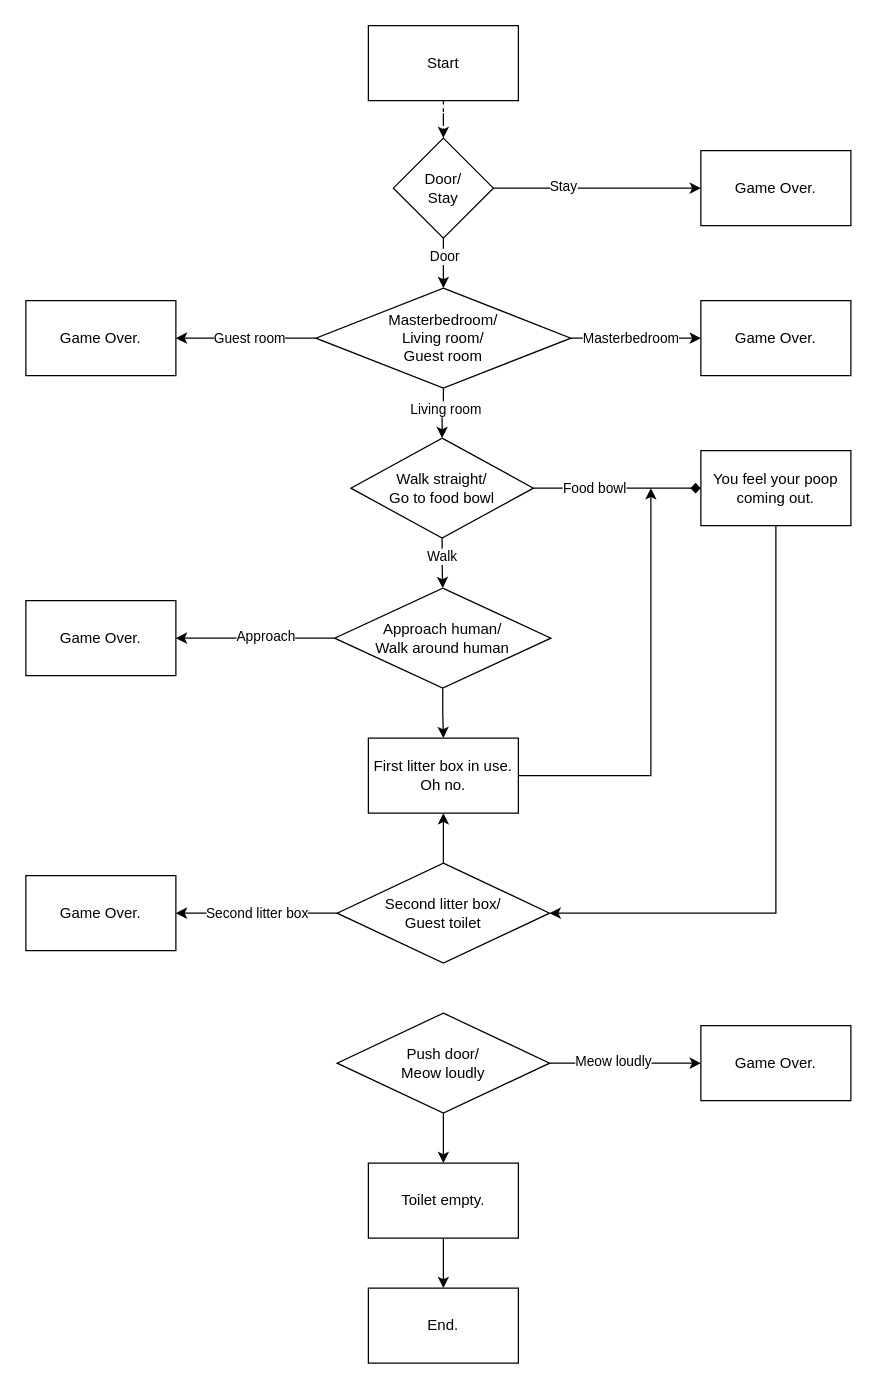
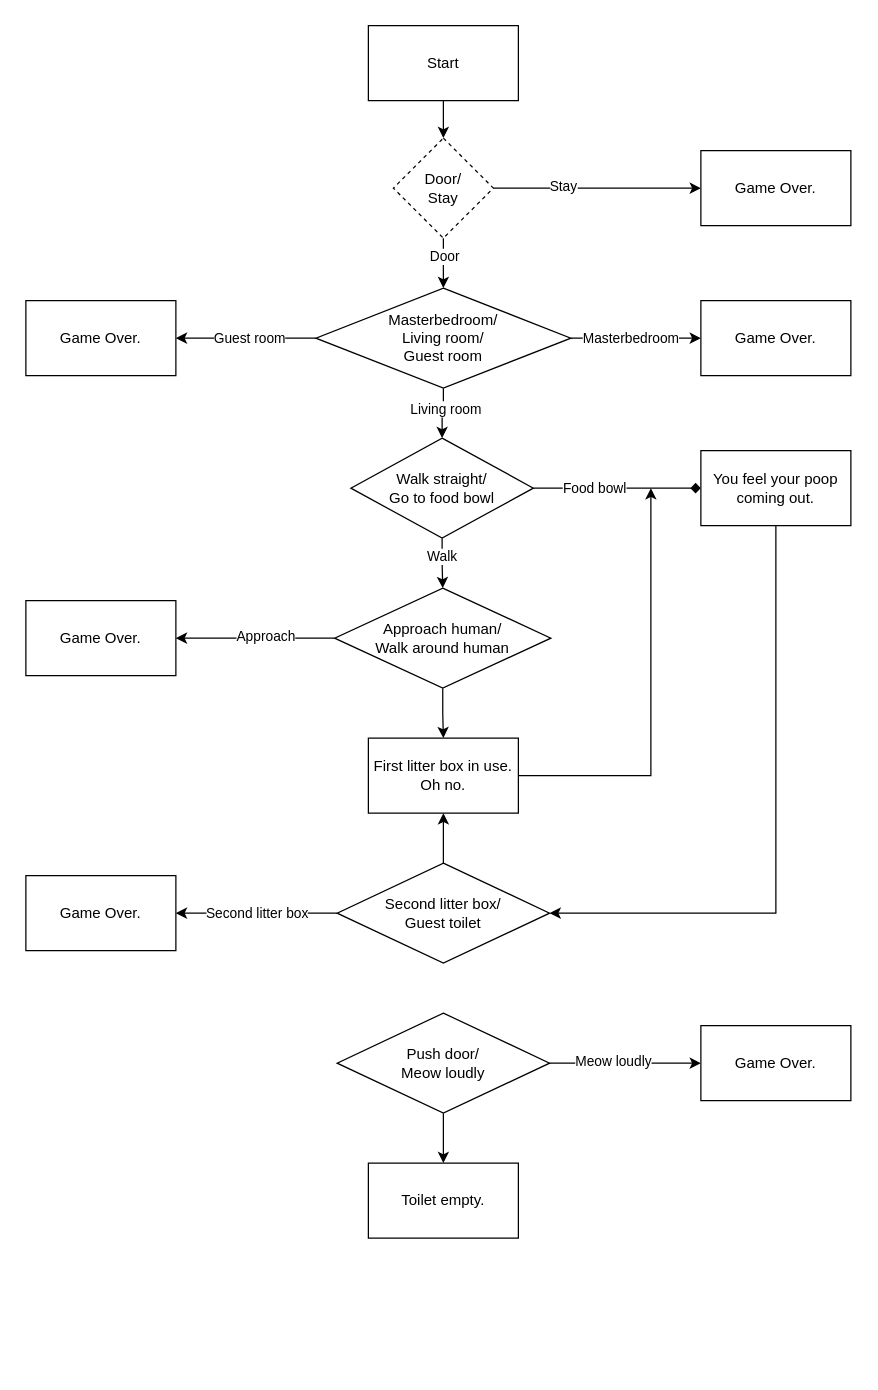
(443, 108) -> (443, 108)
(443, 188) -> (443, 188)
(443, 1259) -> none
(443, 1326) -> none
